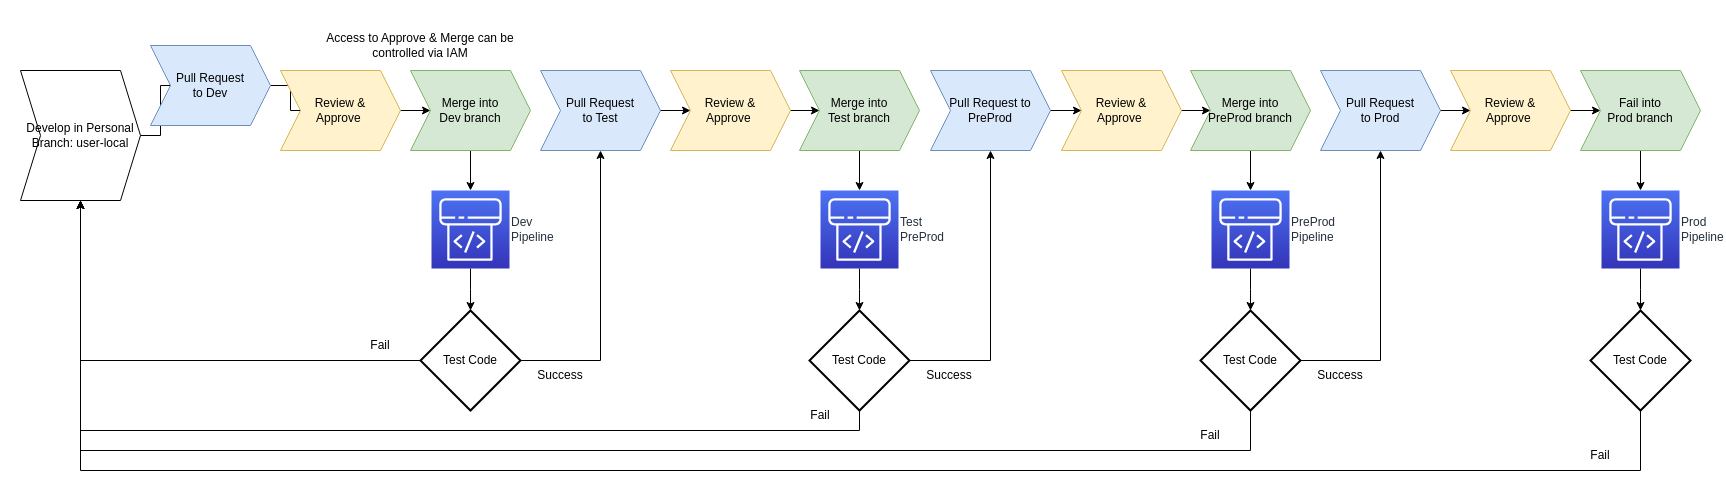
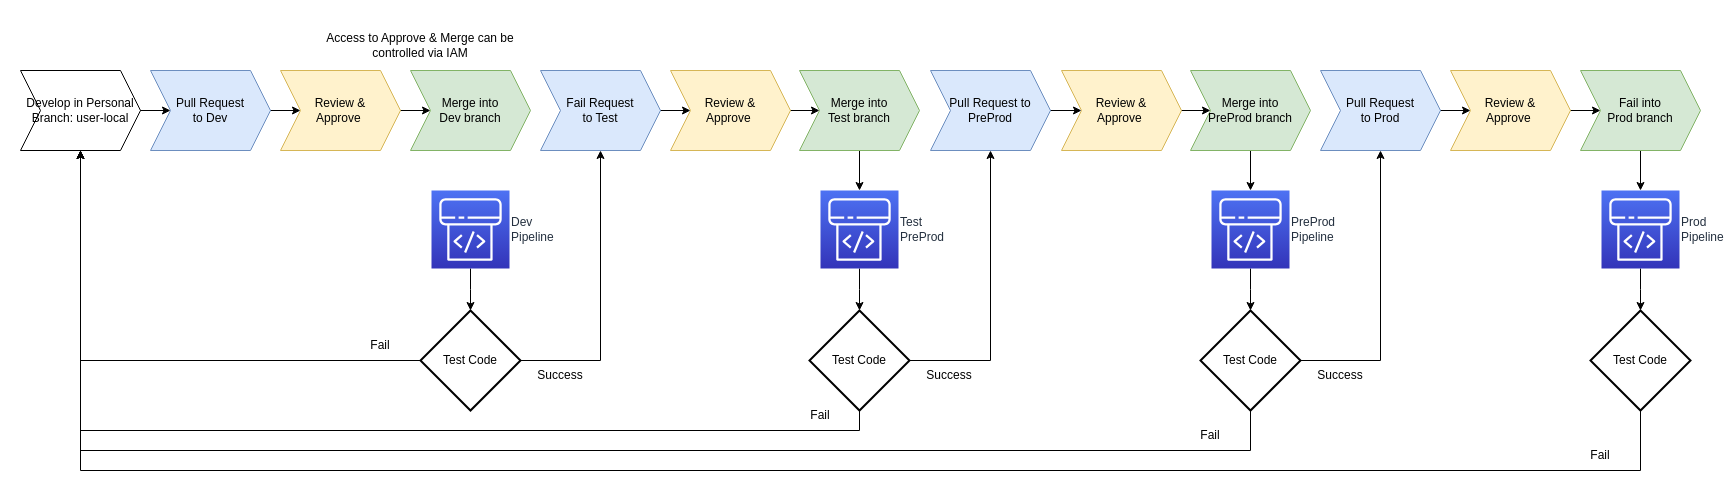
(211, 86) -> (211, 111)
(601, 111) -> (601, 111)
(81, 136) -> (81, 111)
(471, 167) -> none
